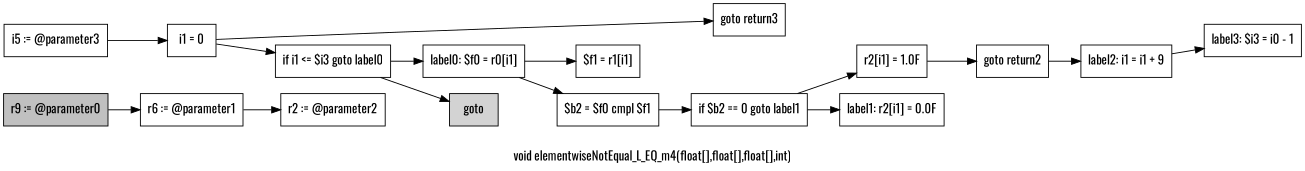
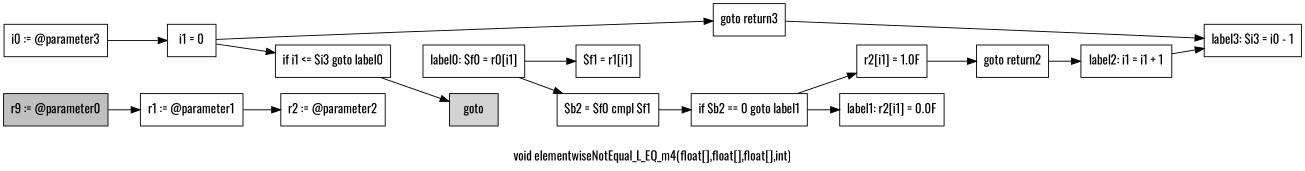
none -> (990, 29)
(56, 40) -> (56, 40)
(402, 61) -> none
(1126, 61) -> (1126, 61)
(192, 110) -> (192, 110)
